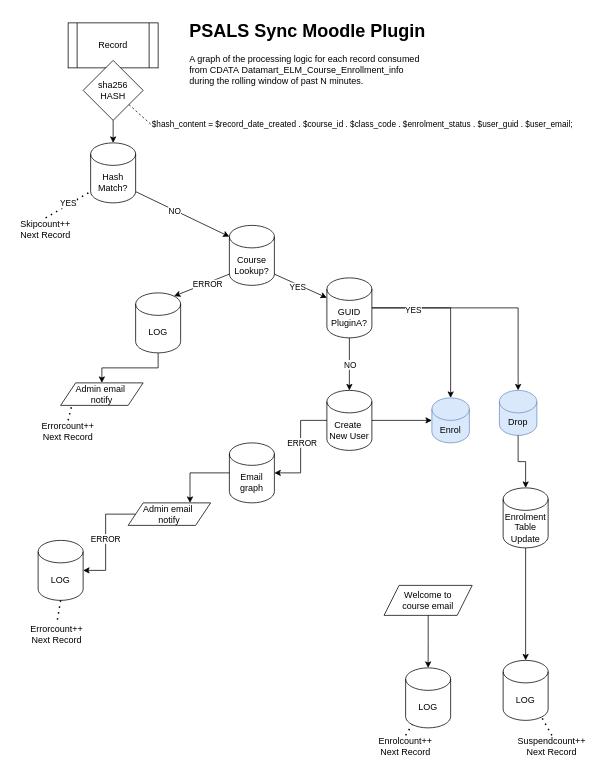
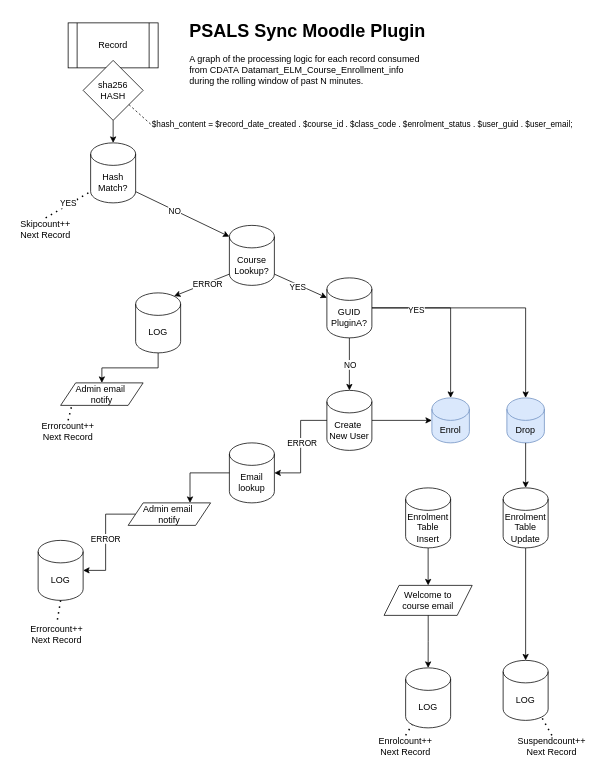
(518, 413) -> (525, 420)
(252, 483) -> (252, 483)
none -> (428, 518)
none -> (428, 579)
